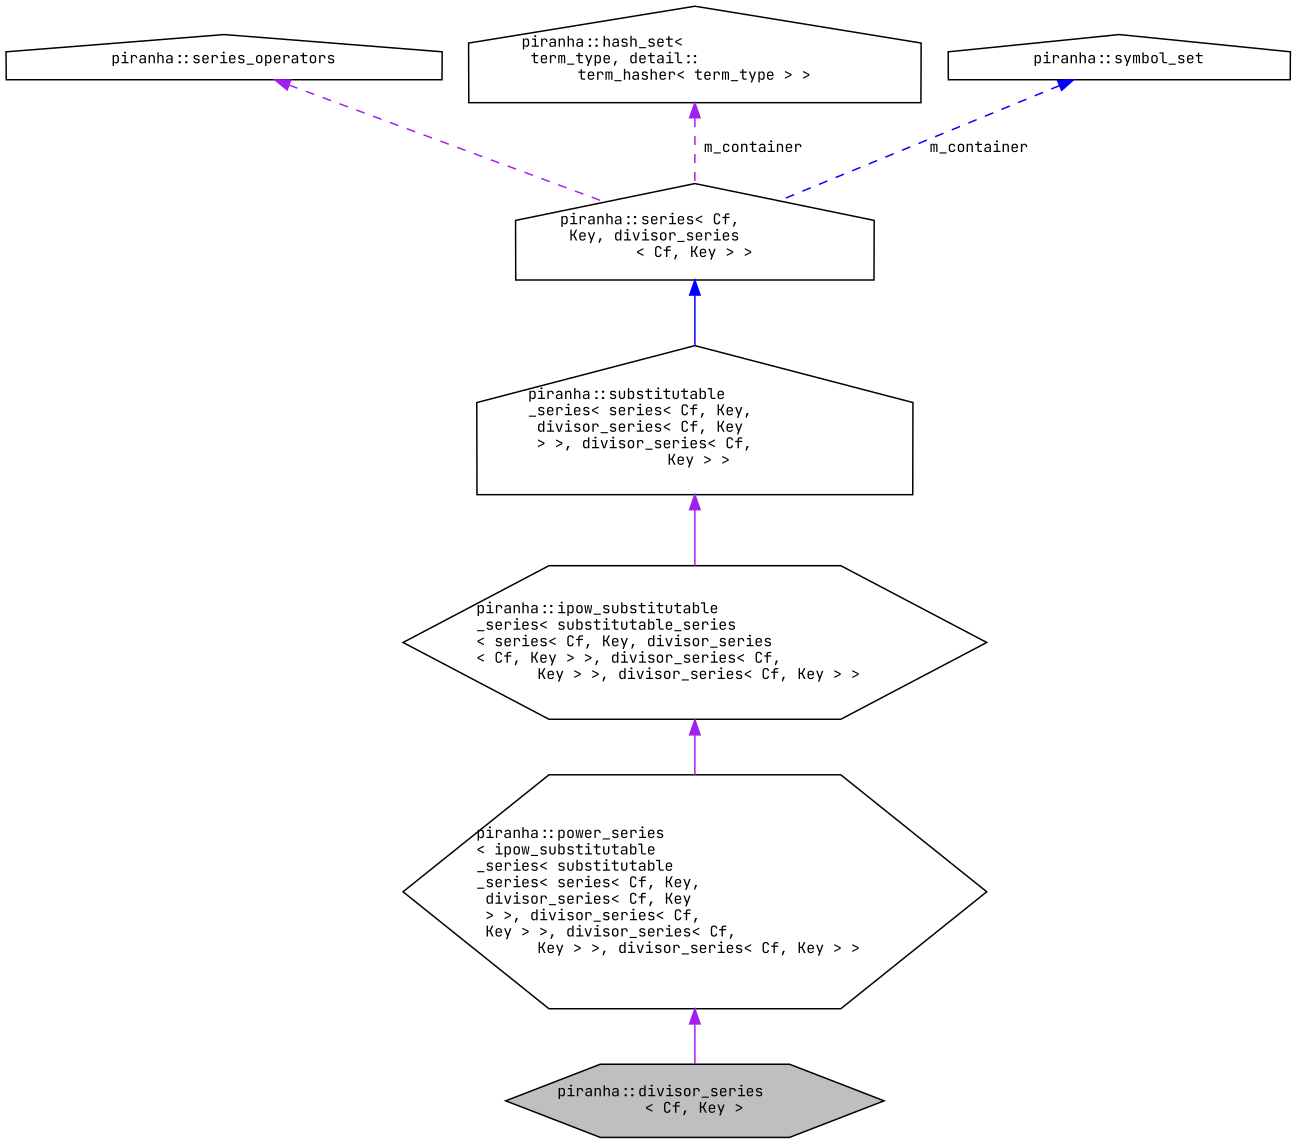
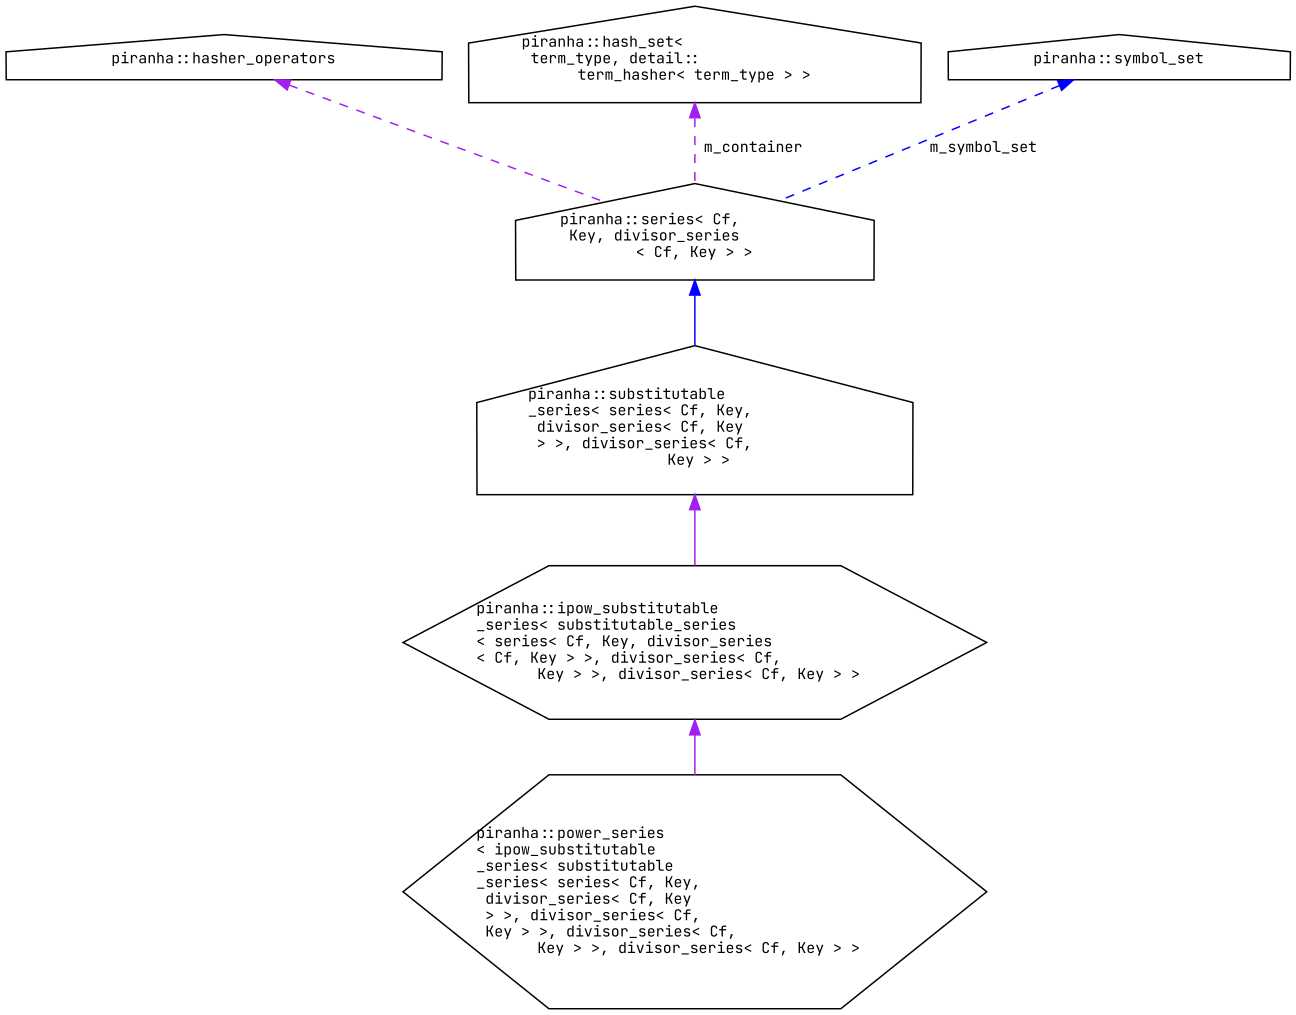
(224, 60) -> (224, 60)
(975, 148) -> (980, 148)
(695, 1101) -> none
